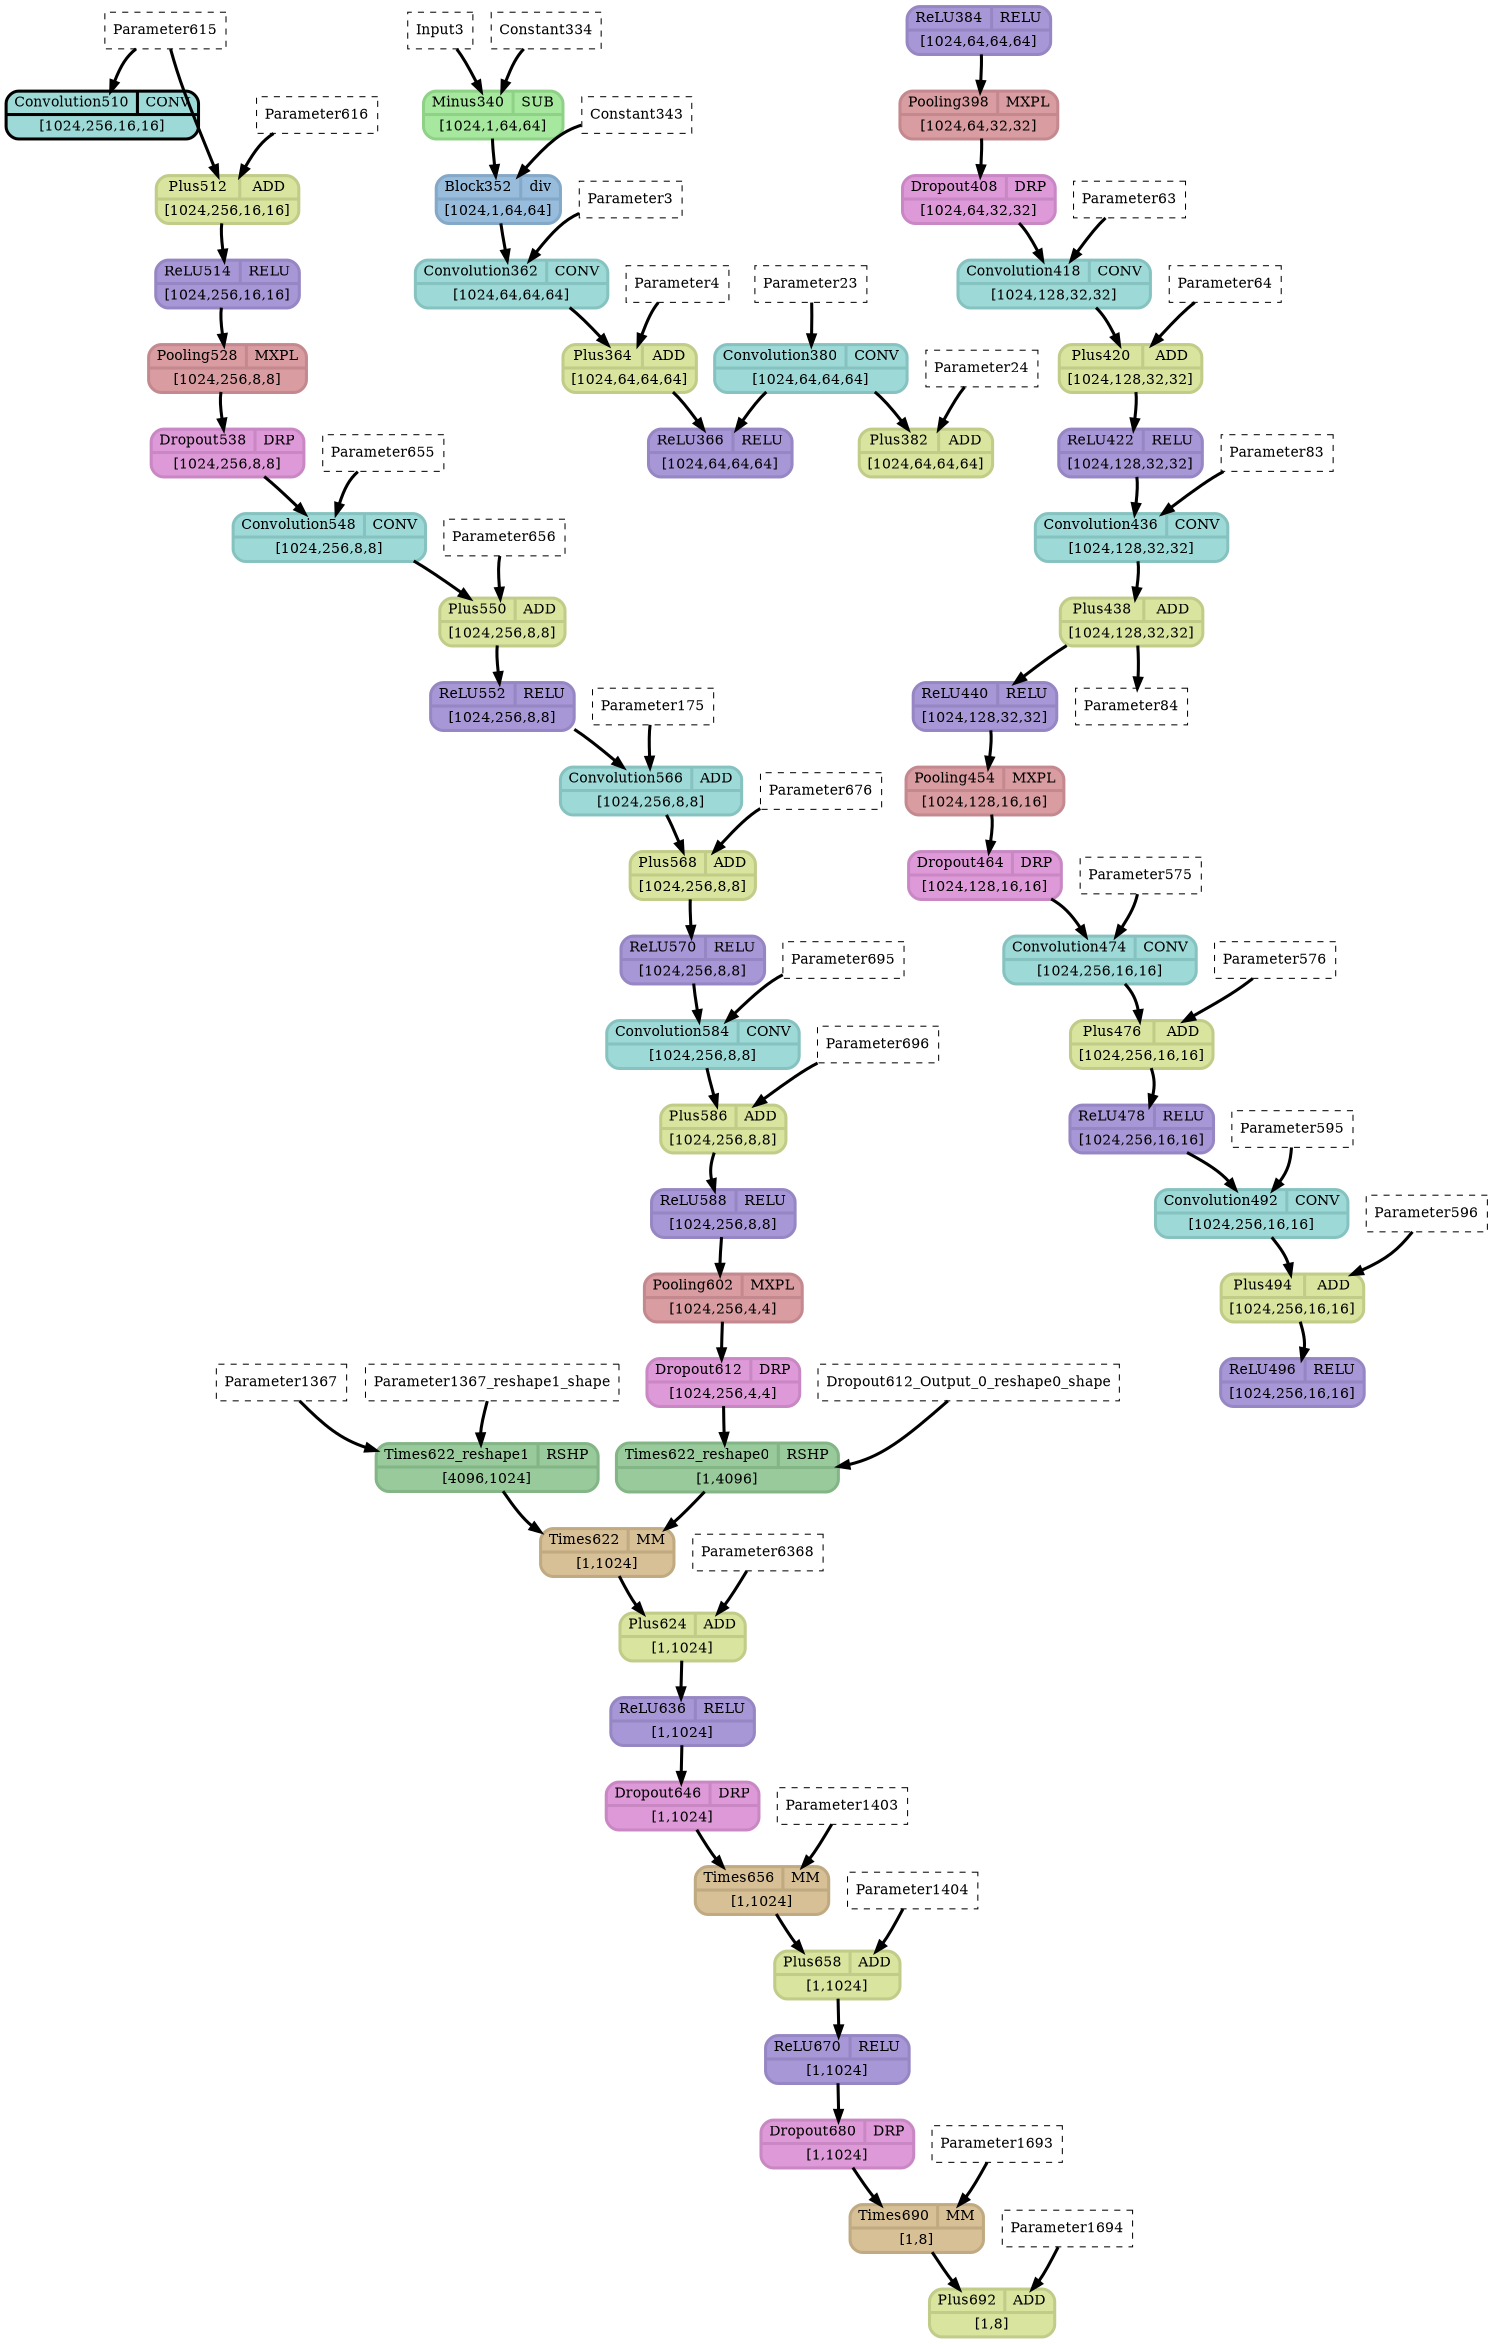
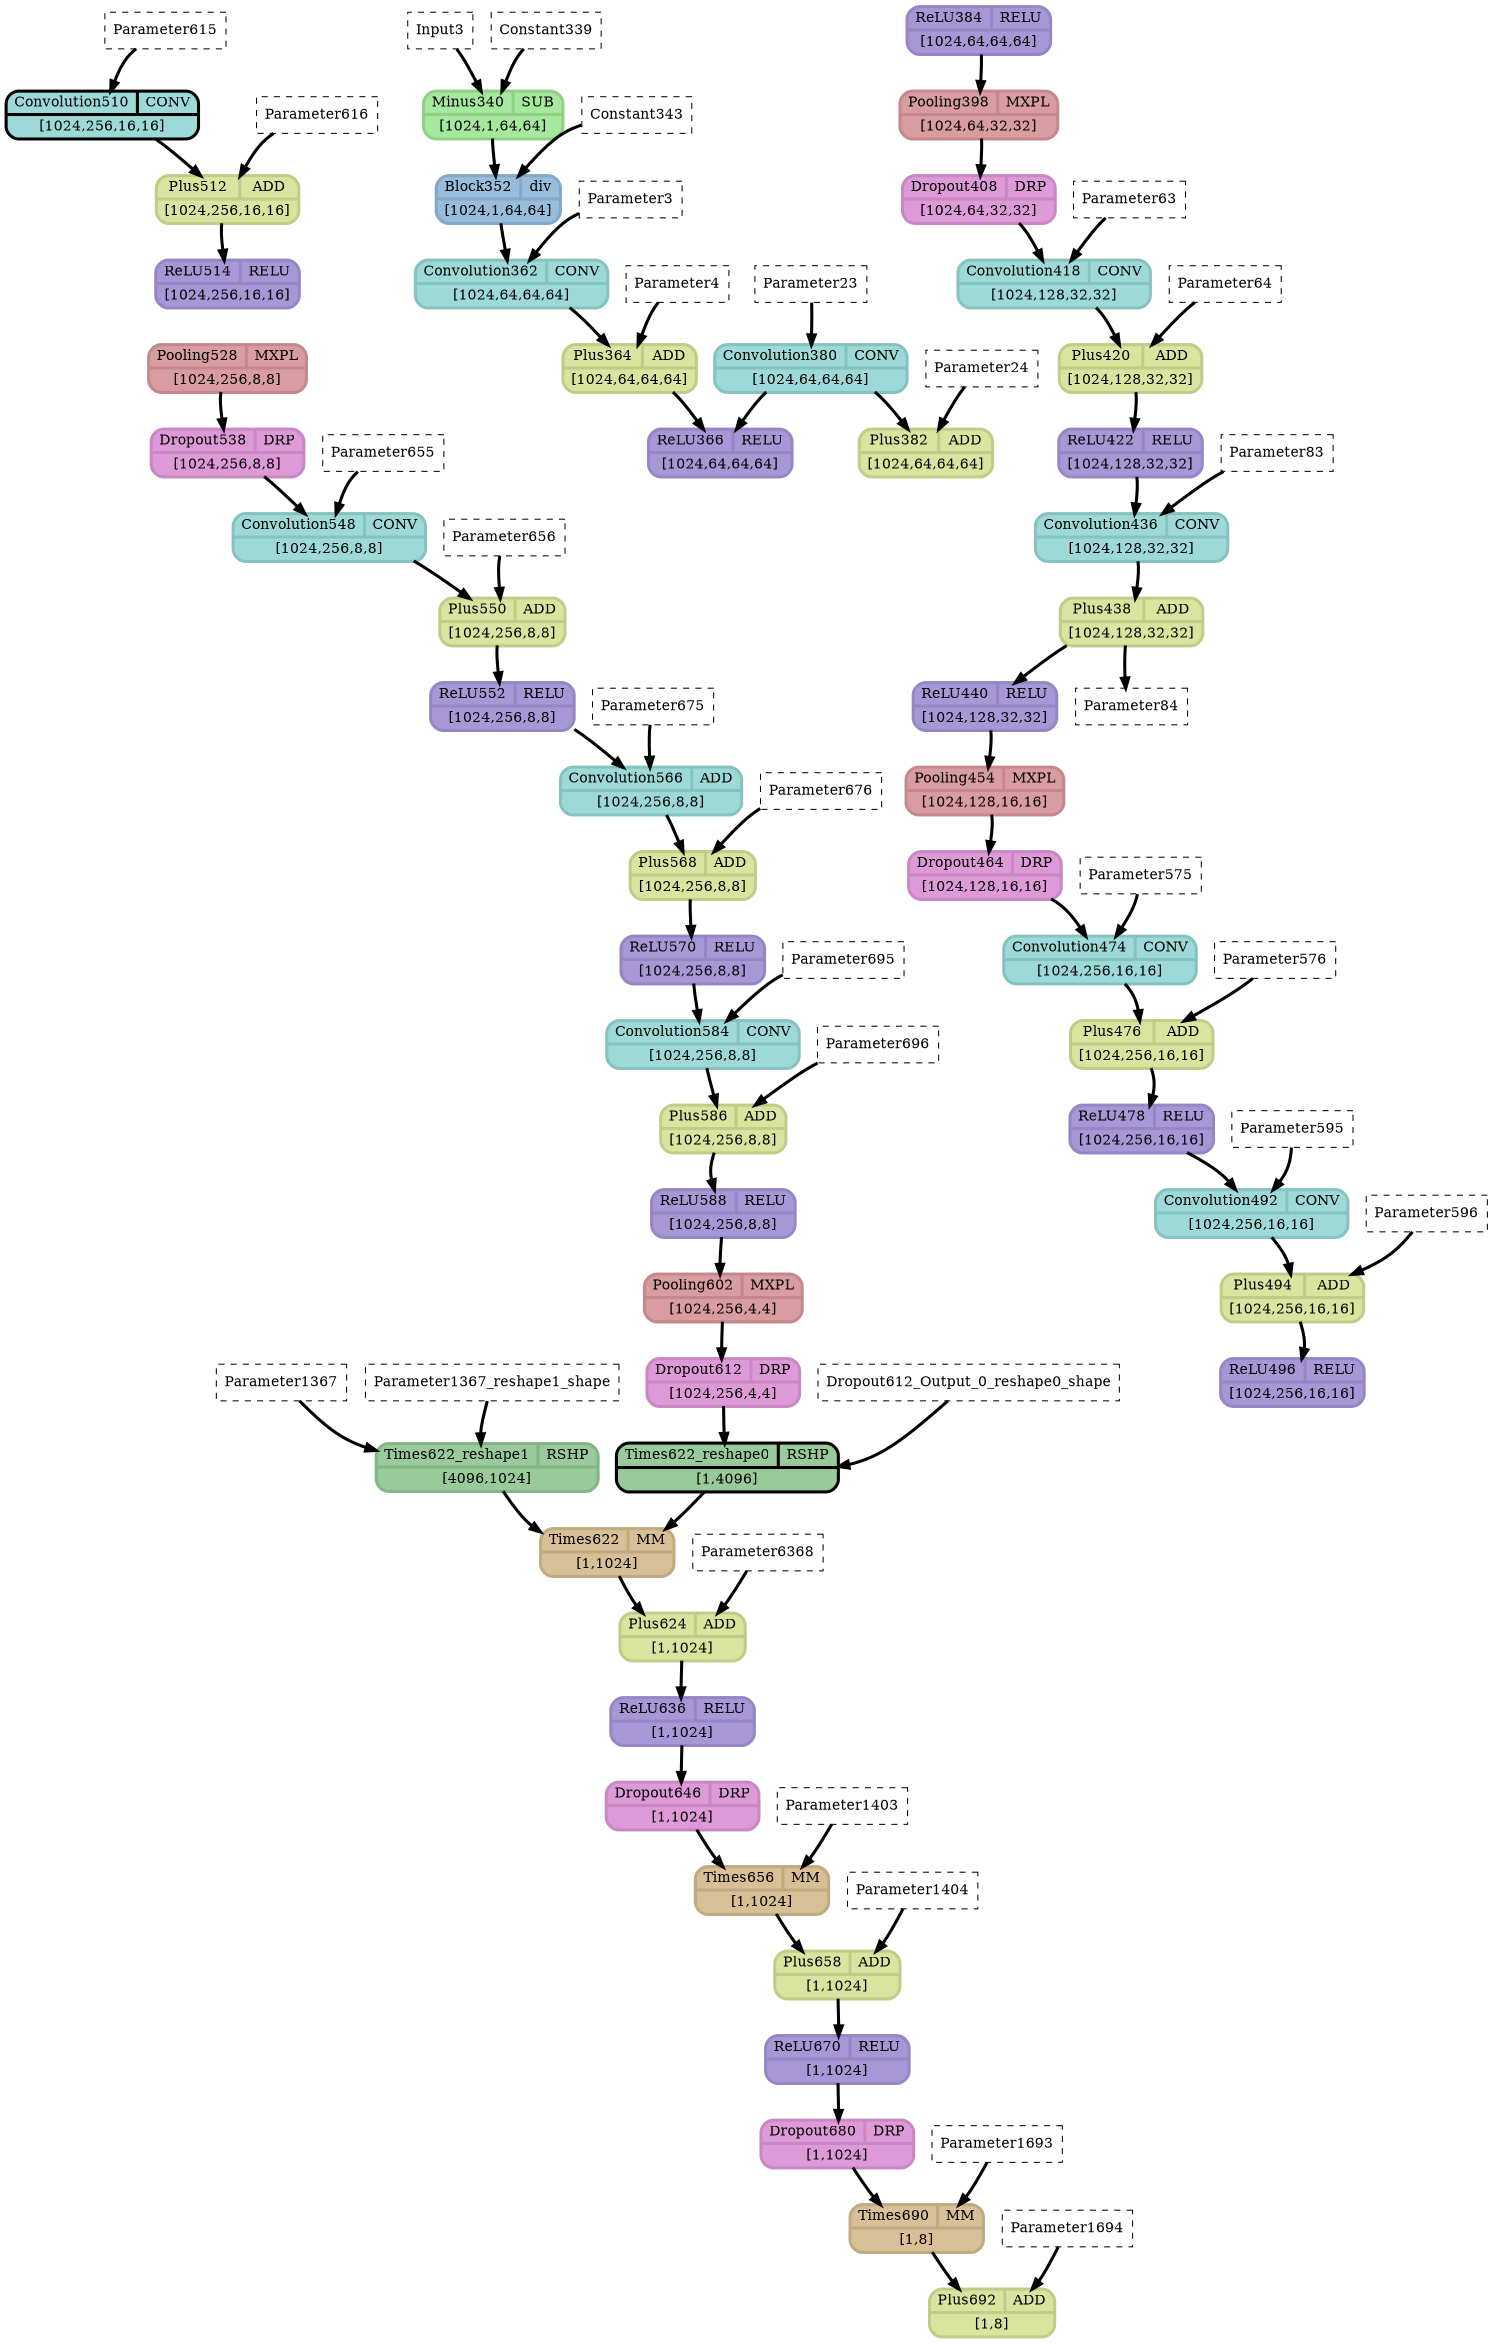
(546, 31) -> (546, 31)
(191, 108) -> (174, 153)
(221, 321) -> none
(1138, 662) -> (1125, 662)
(653, 707) -> (653, 707)
(727, 1468) -> (727, 1468)
